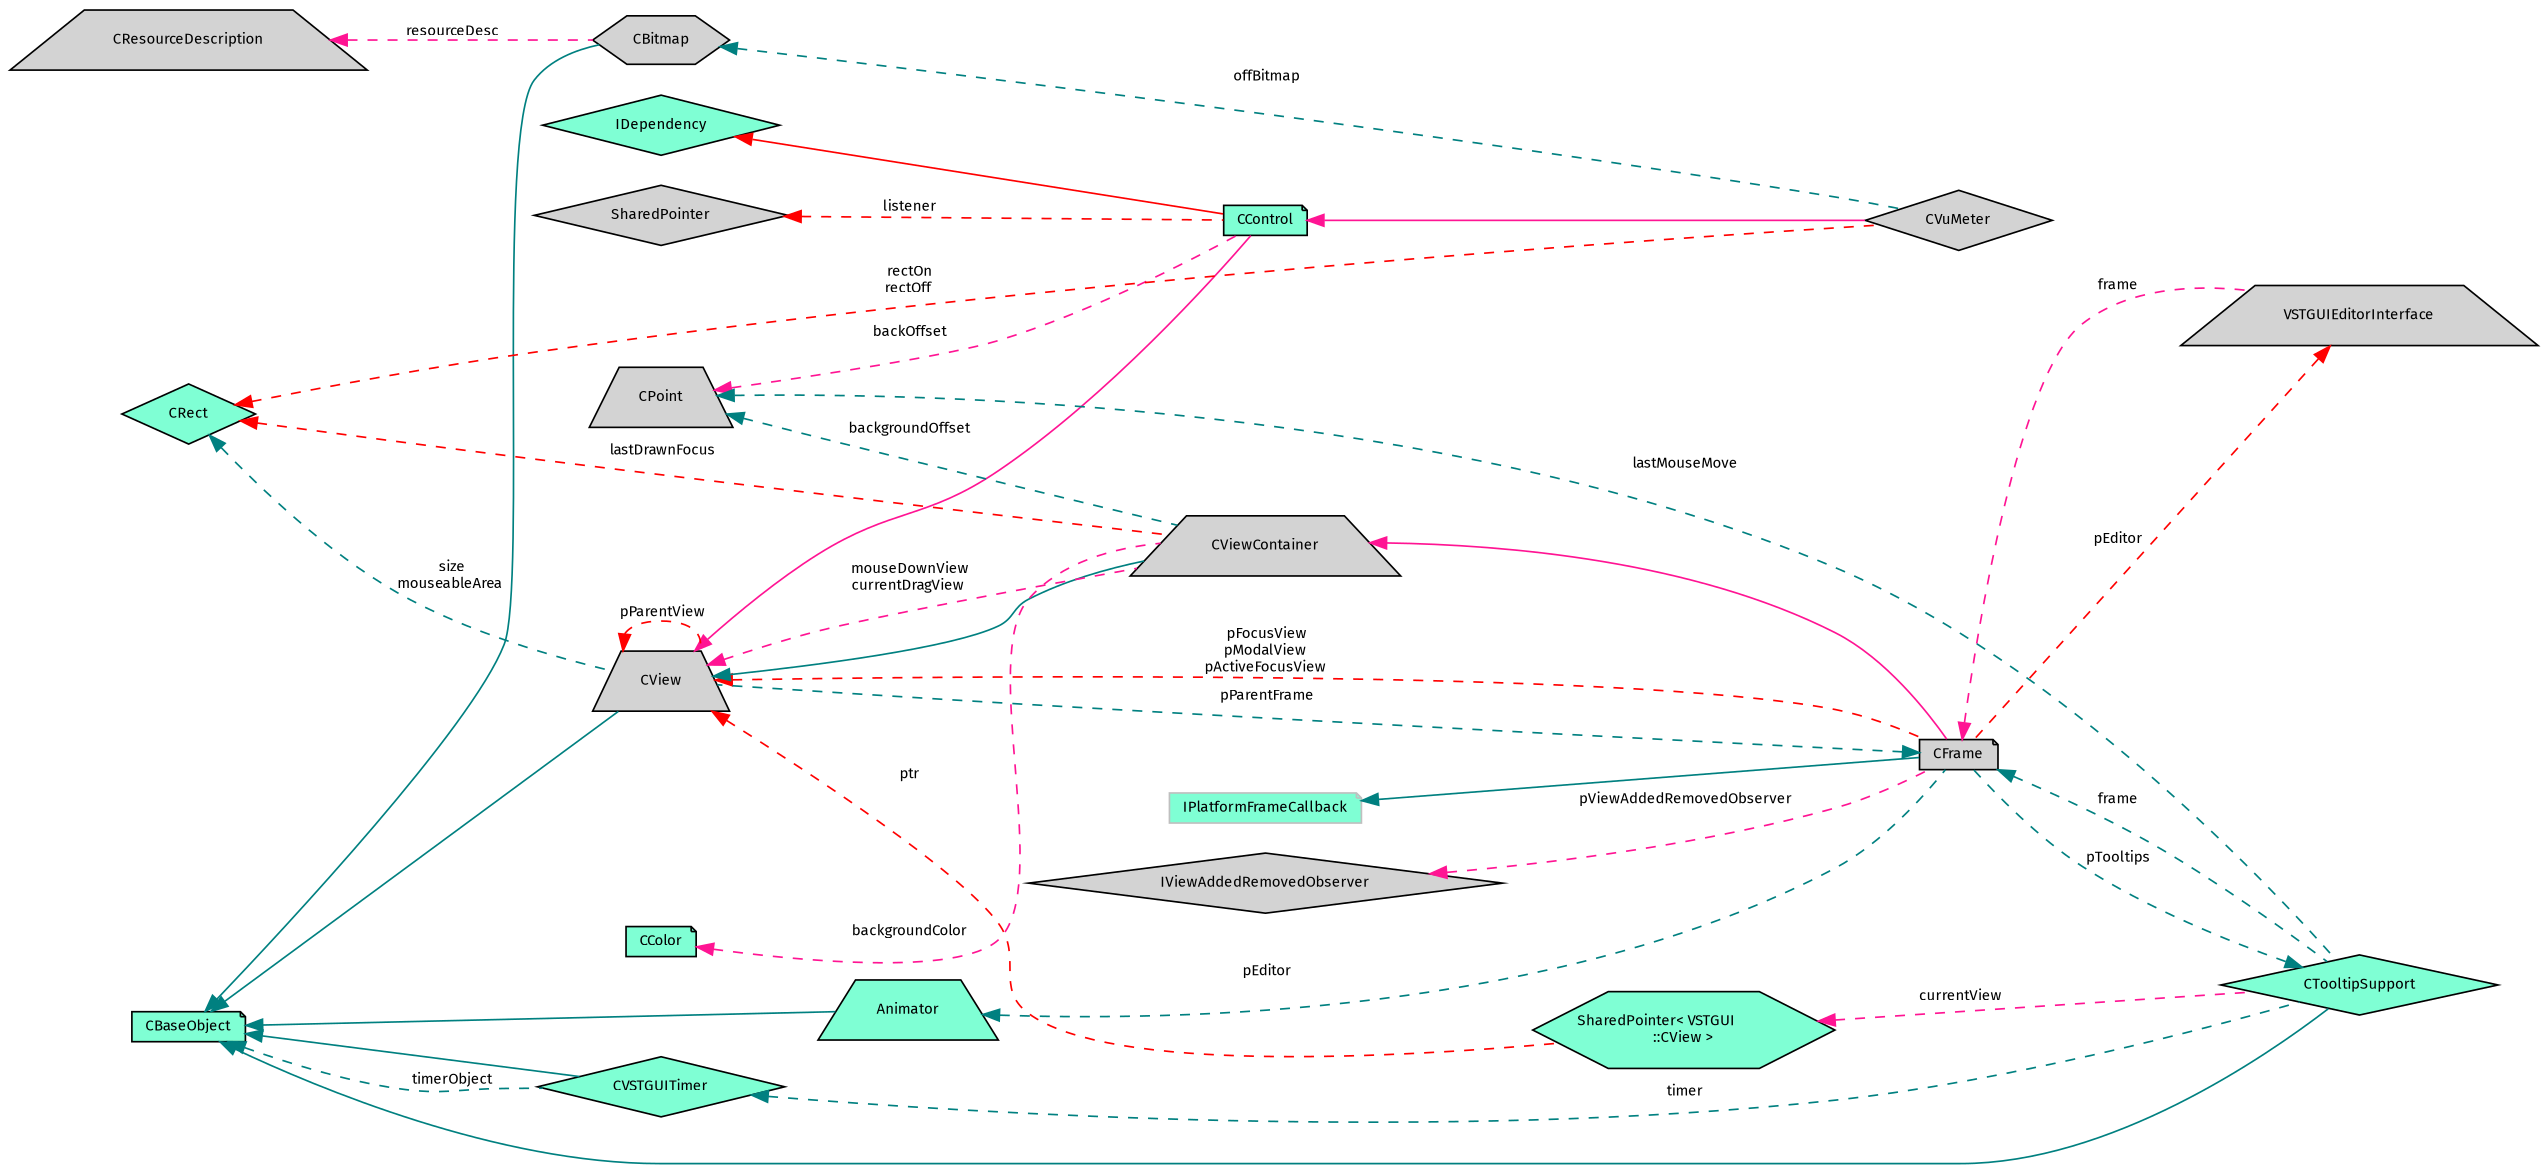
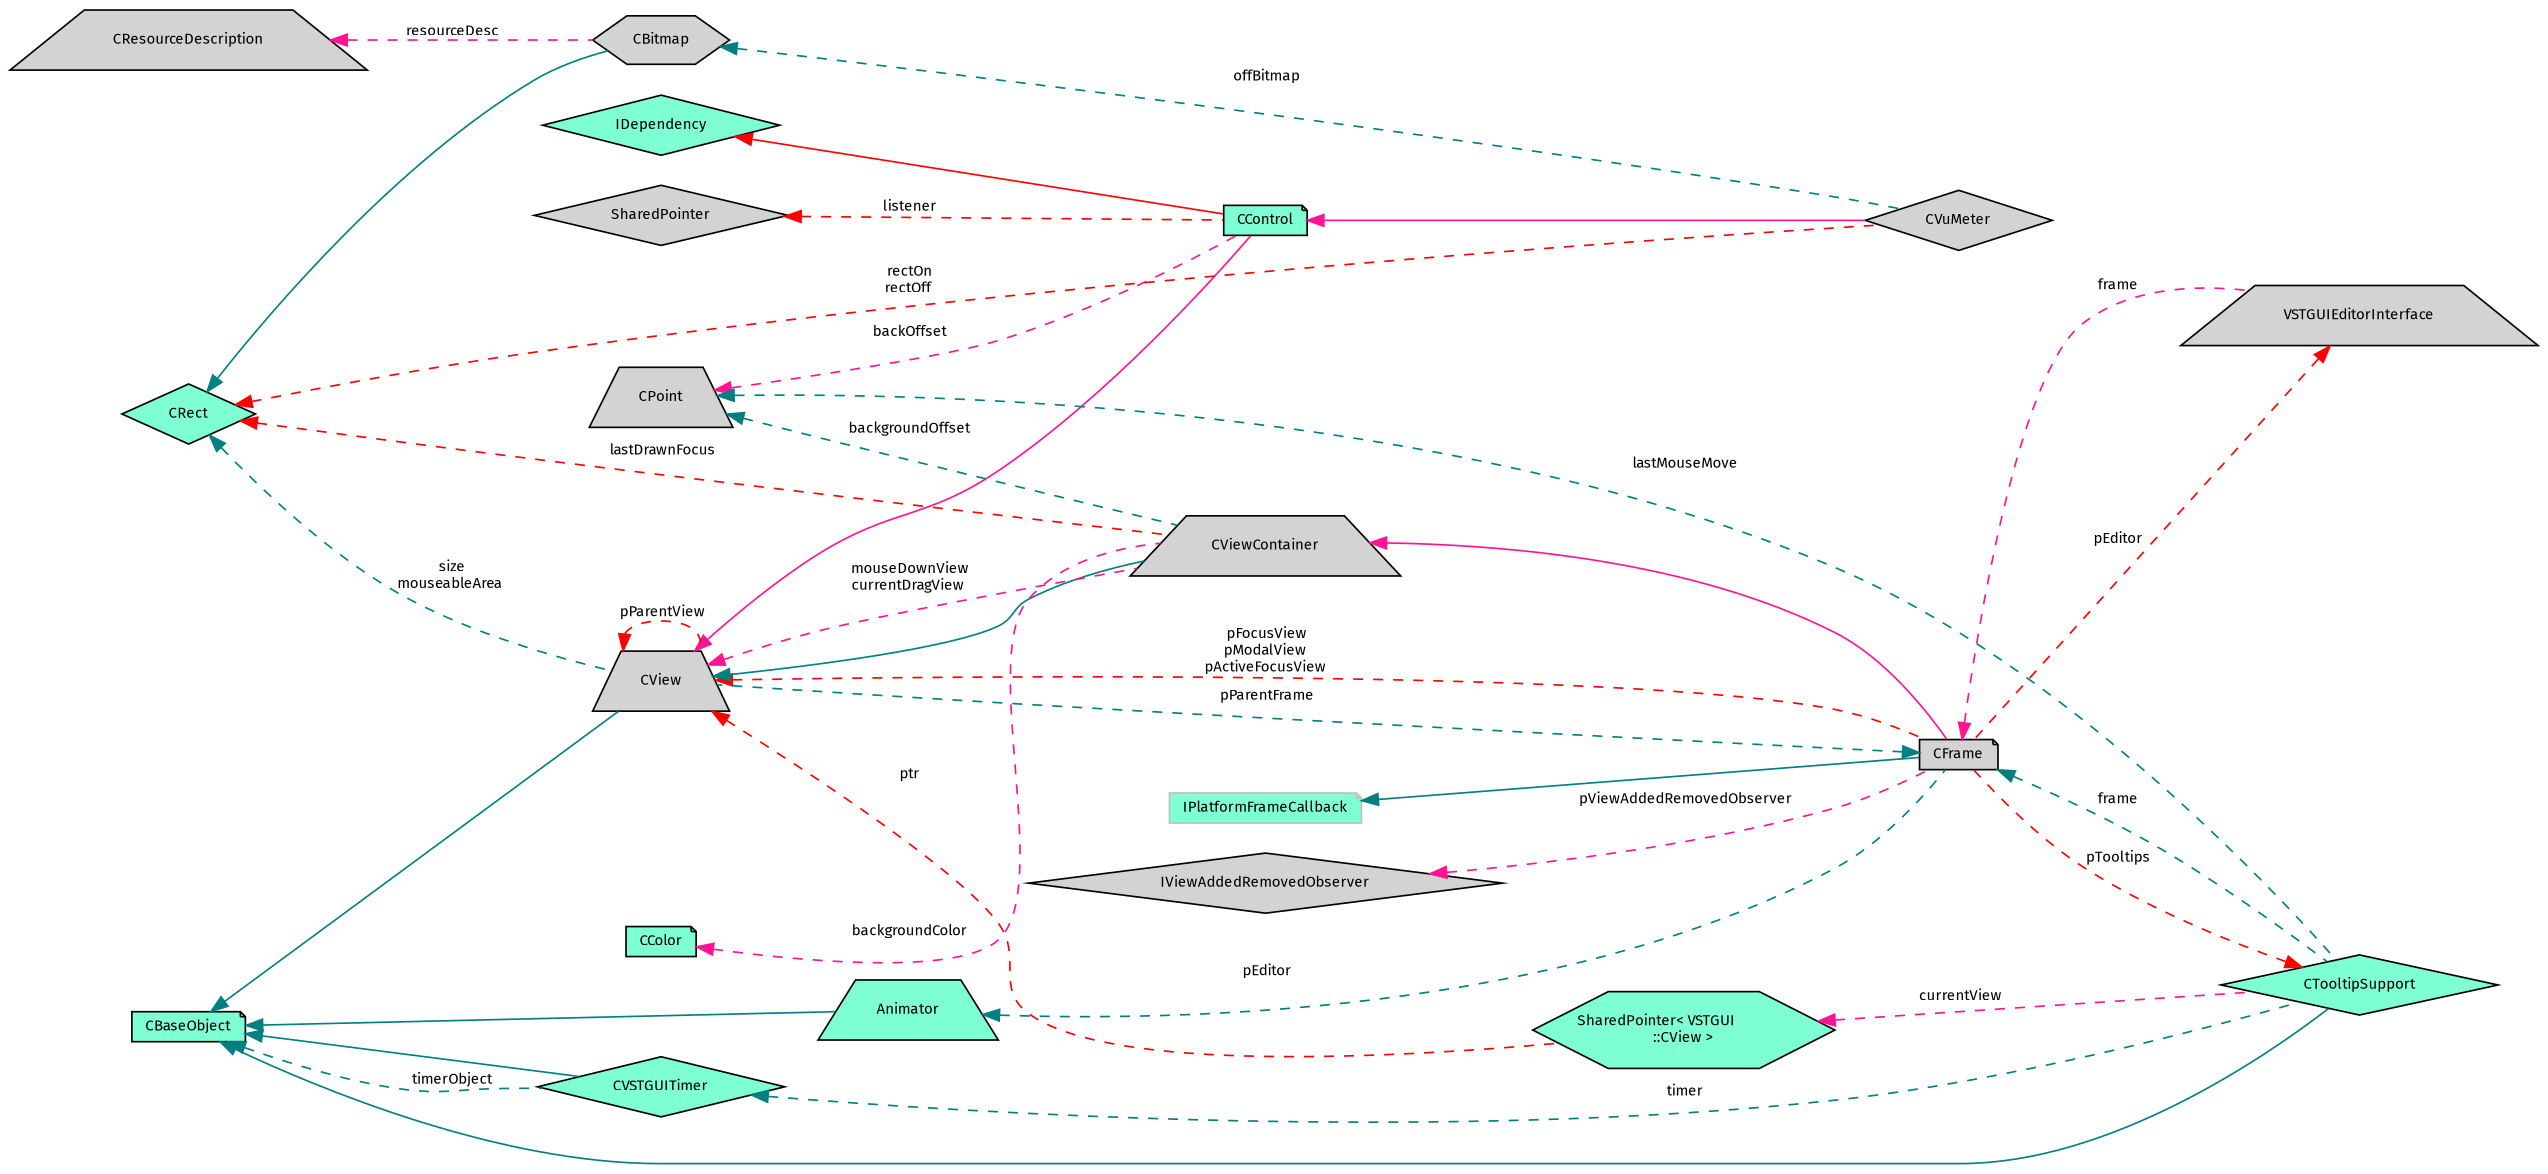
(512, 553) -> (392, 189)
(2117, 887) -> (2117, 887)
